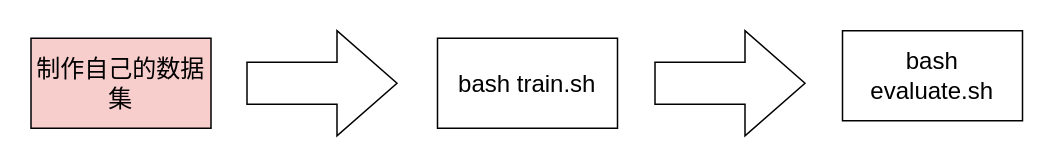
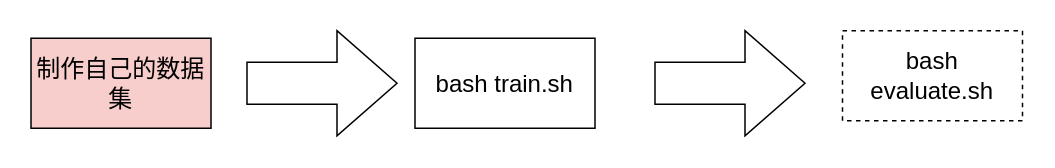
(932, 76) -> (932, 76)
(527, 83) -> (505, 83)
